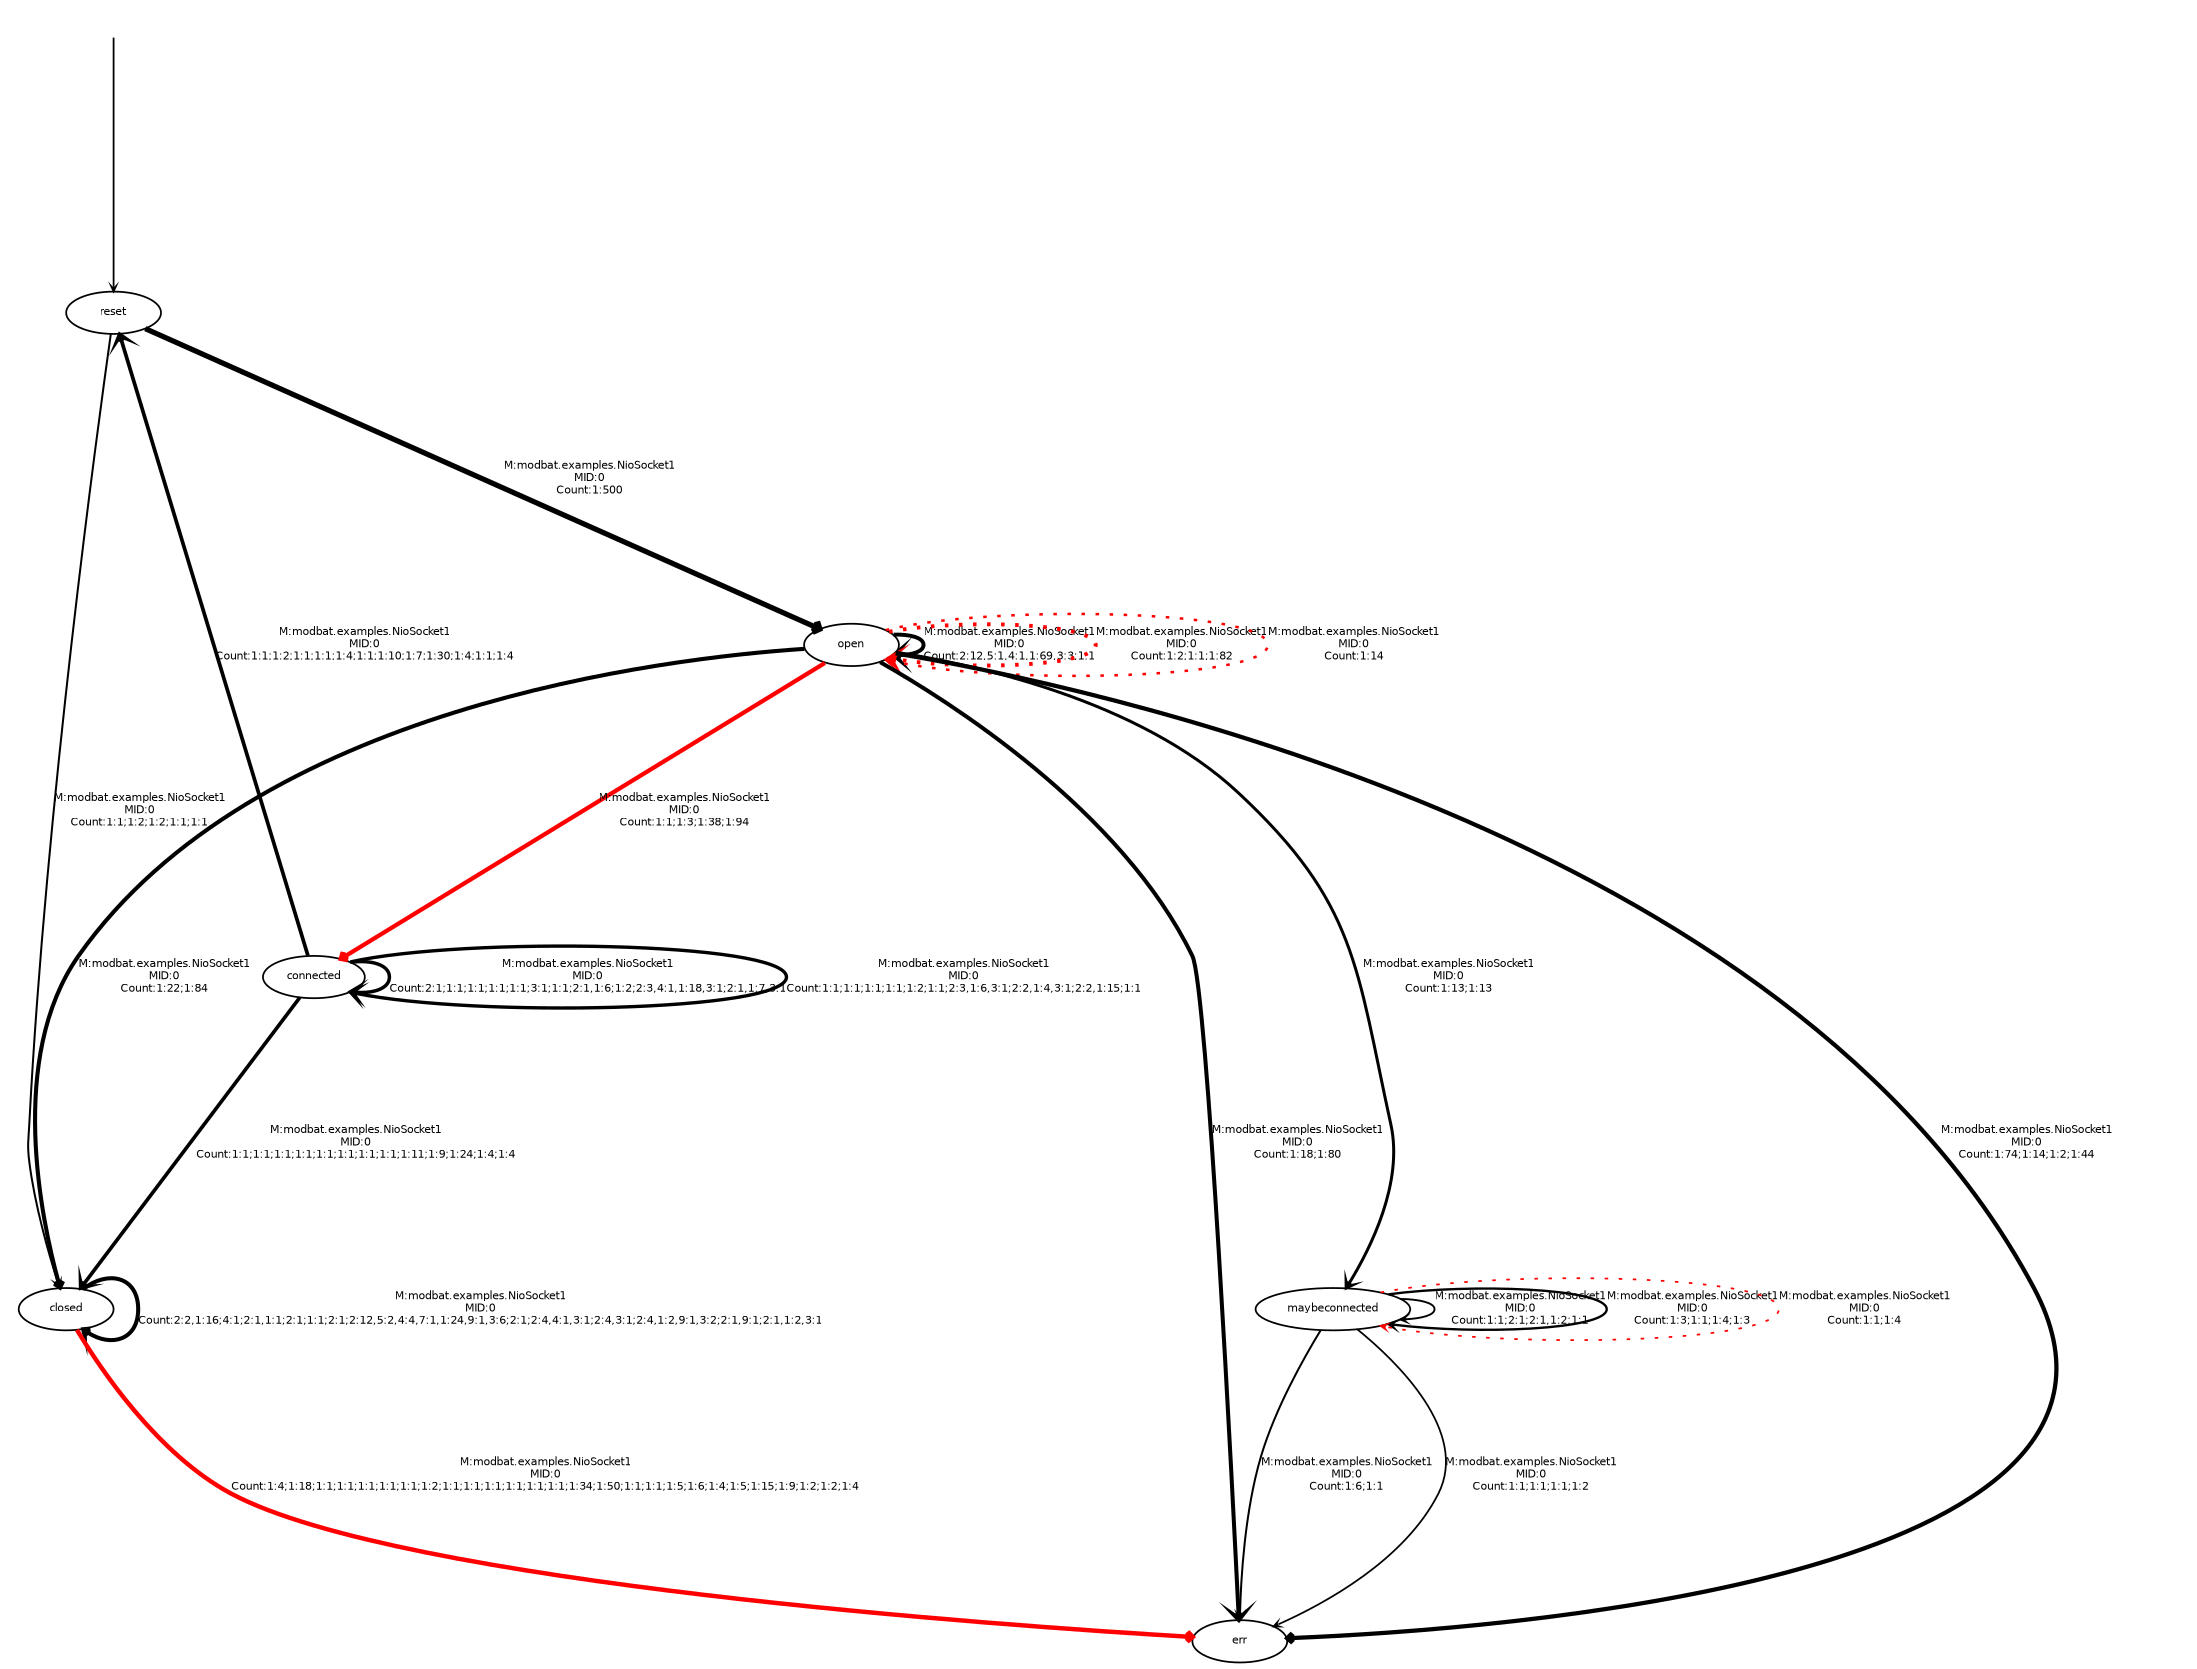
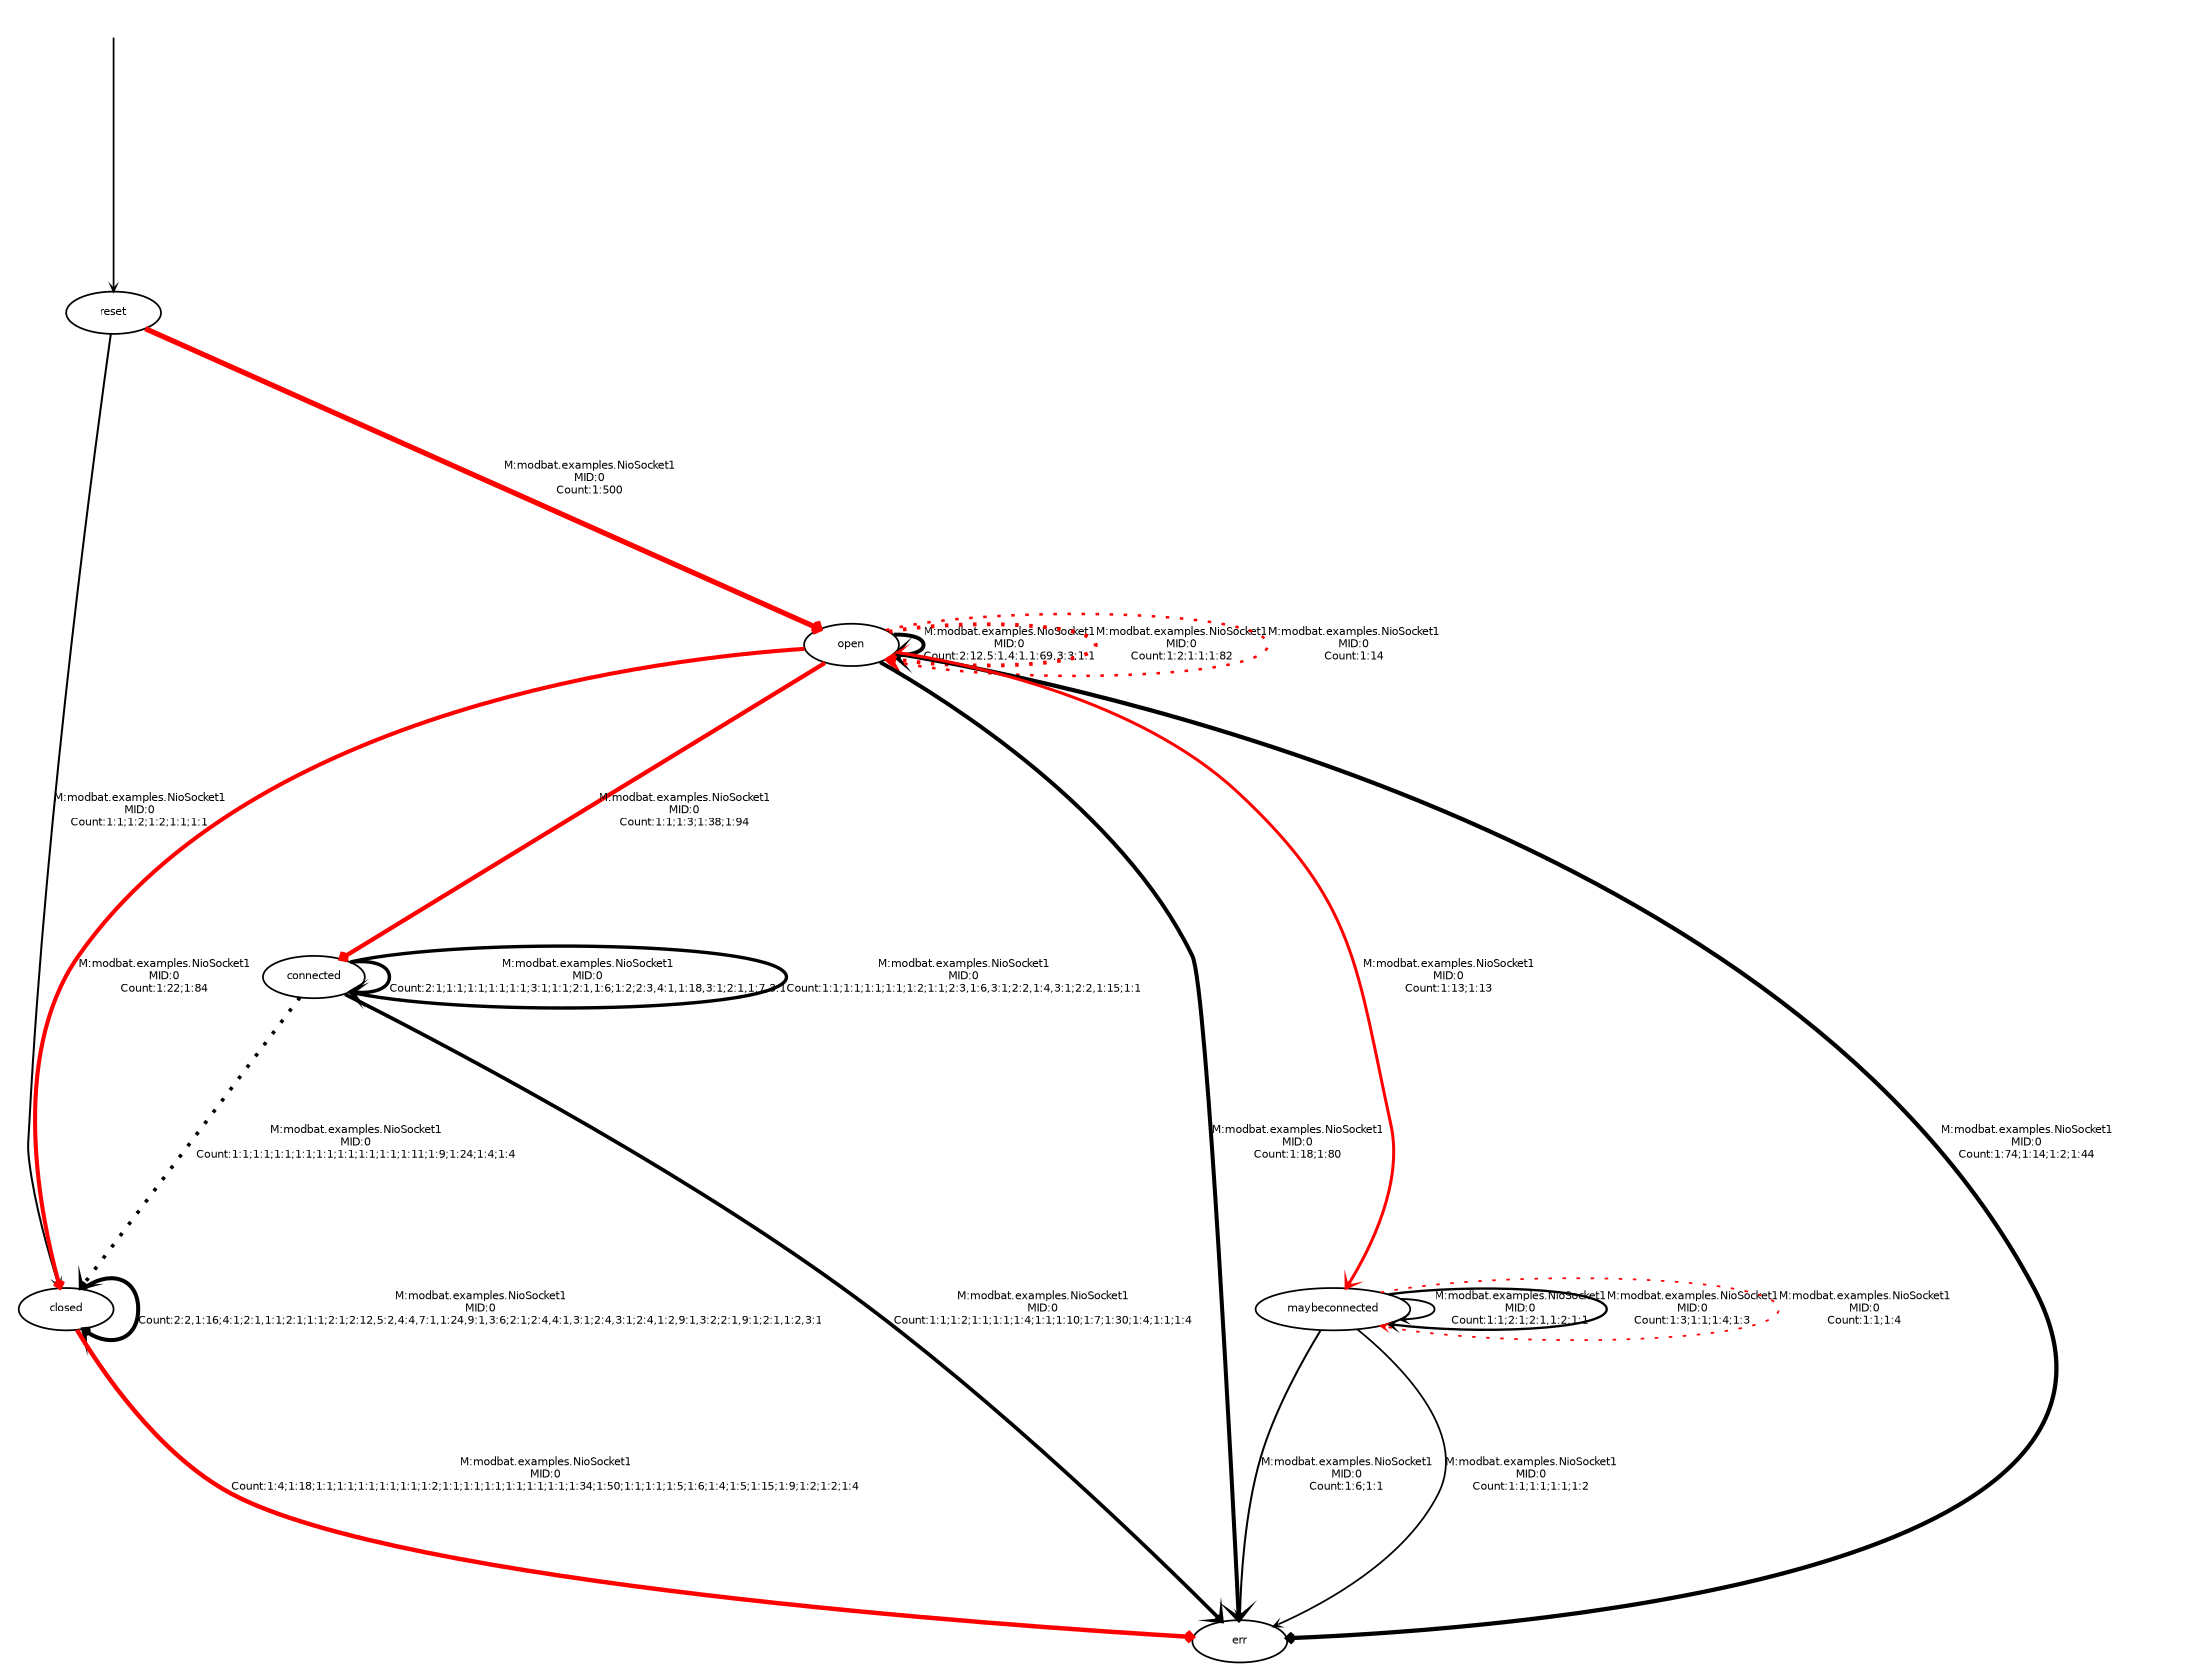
(480, 478) -> (480, 478)
(215, 648) -> (810, 1266)
(281, 786) -> (255, 799)
(1295, 854) -> (1295, 854)
(192, 1141) -> (192, 1141)
